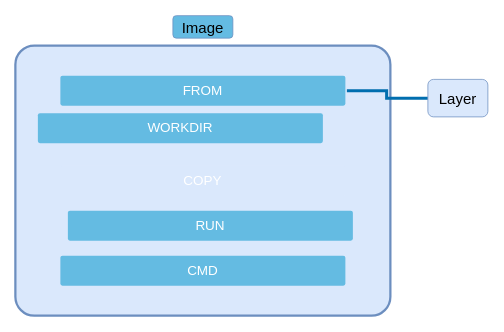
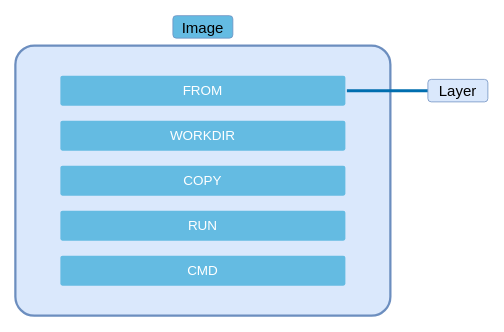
(458, 98) -> (458, 90)
(180, 128) -> (203, 135)
(203, 180) -> (203, 180)
(210, 225) -> (203, 225)
